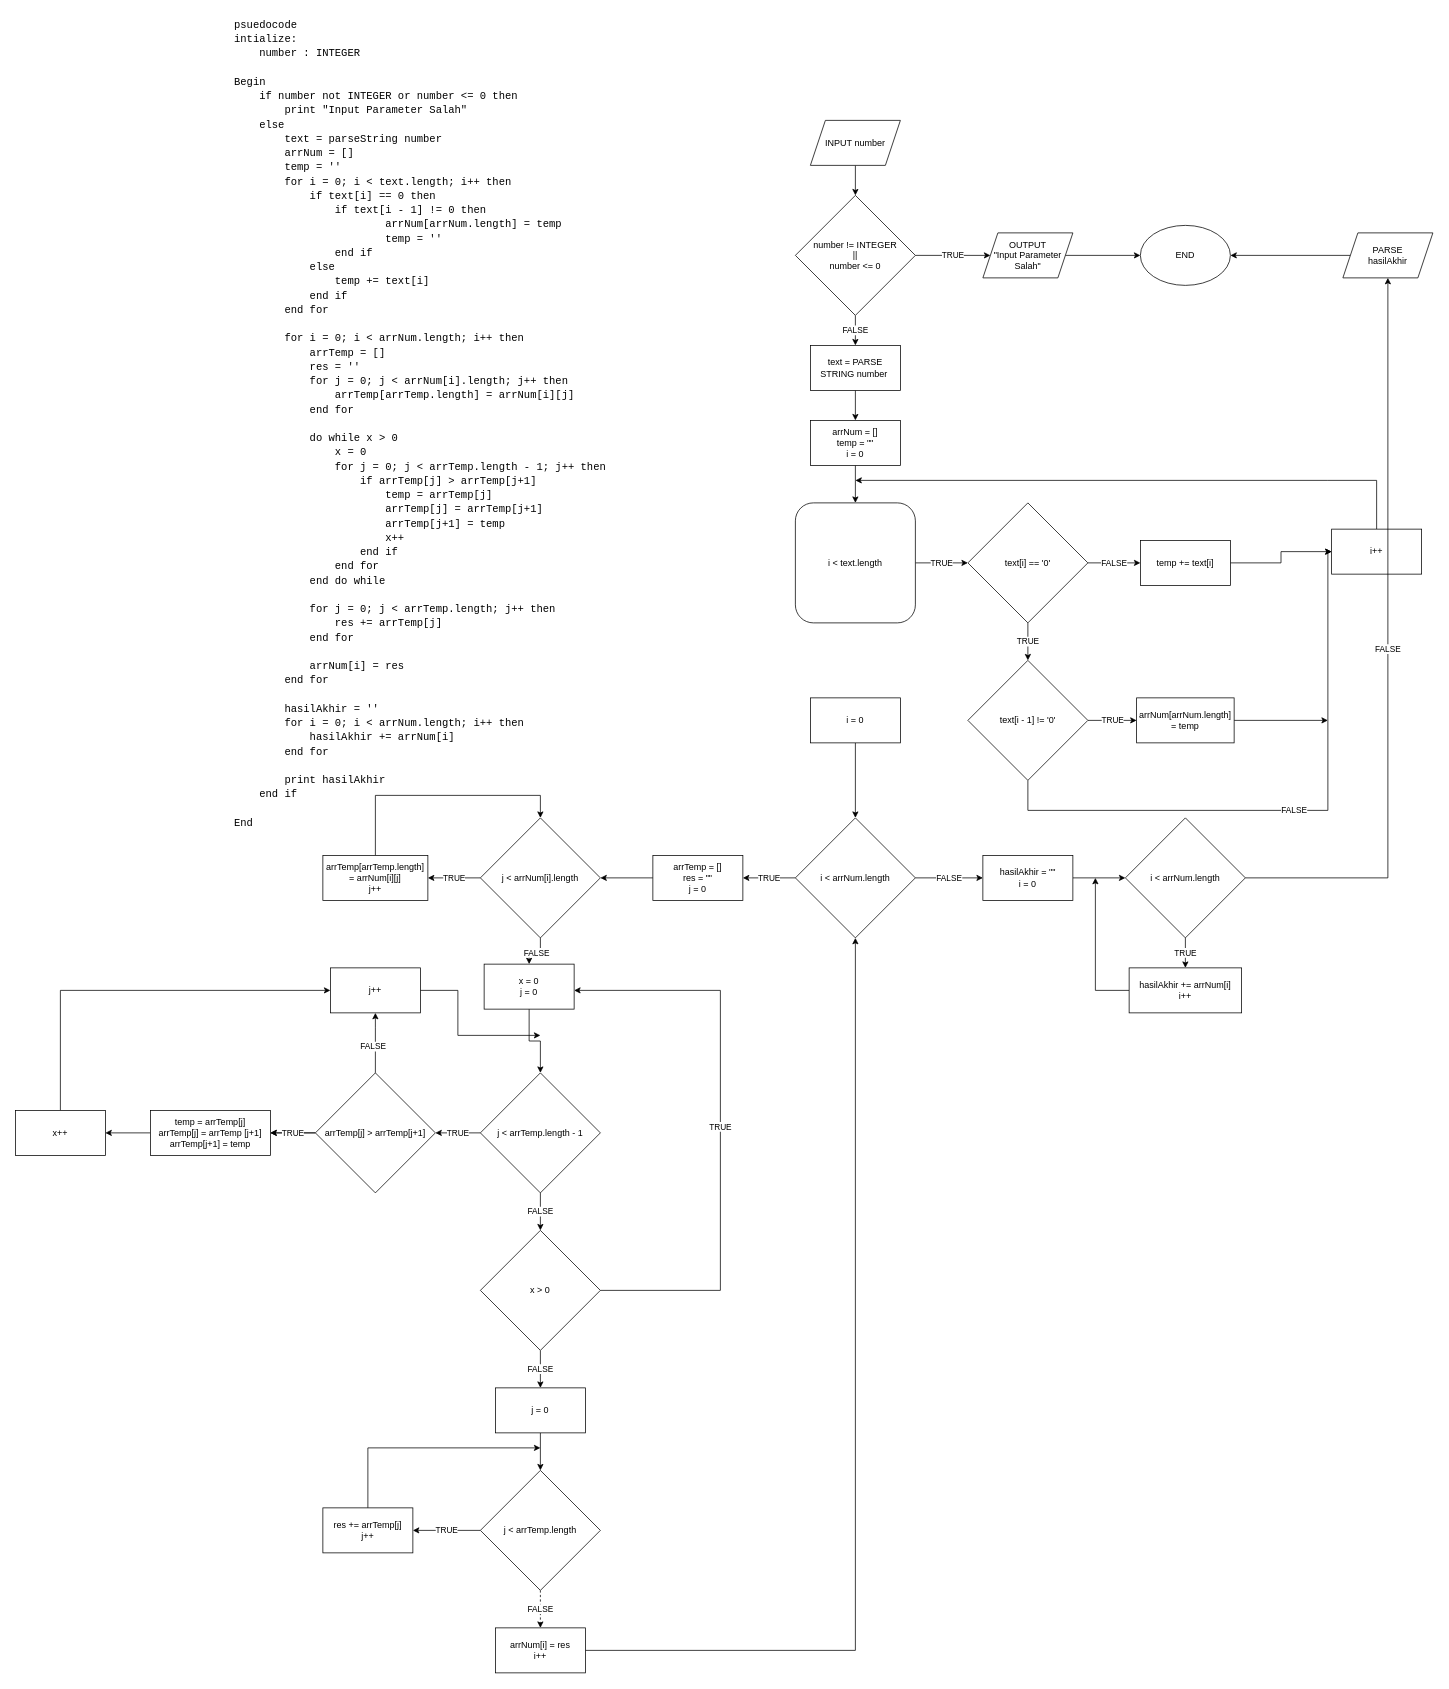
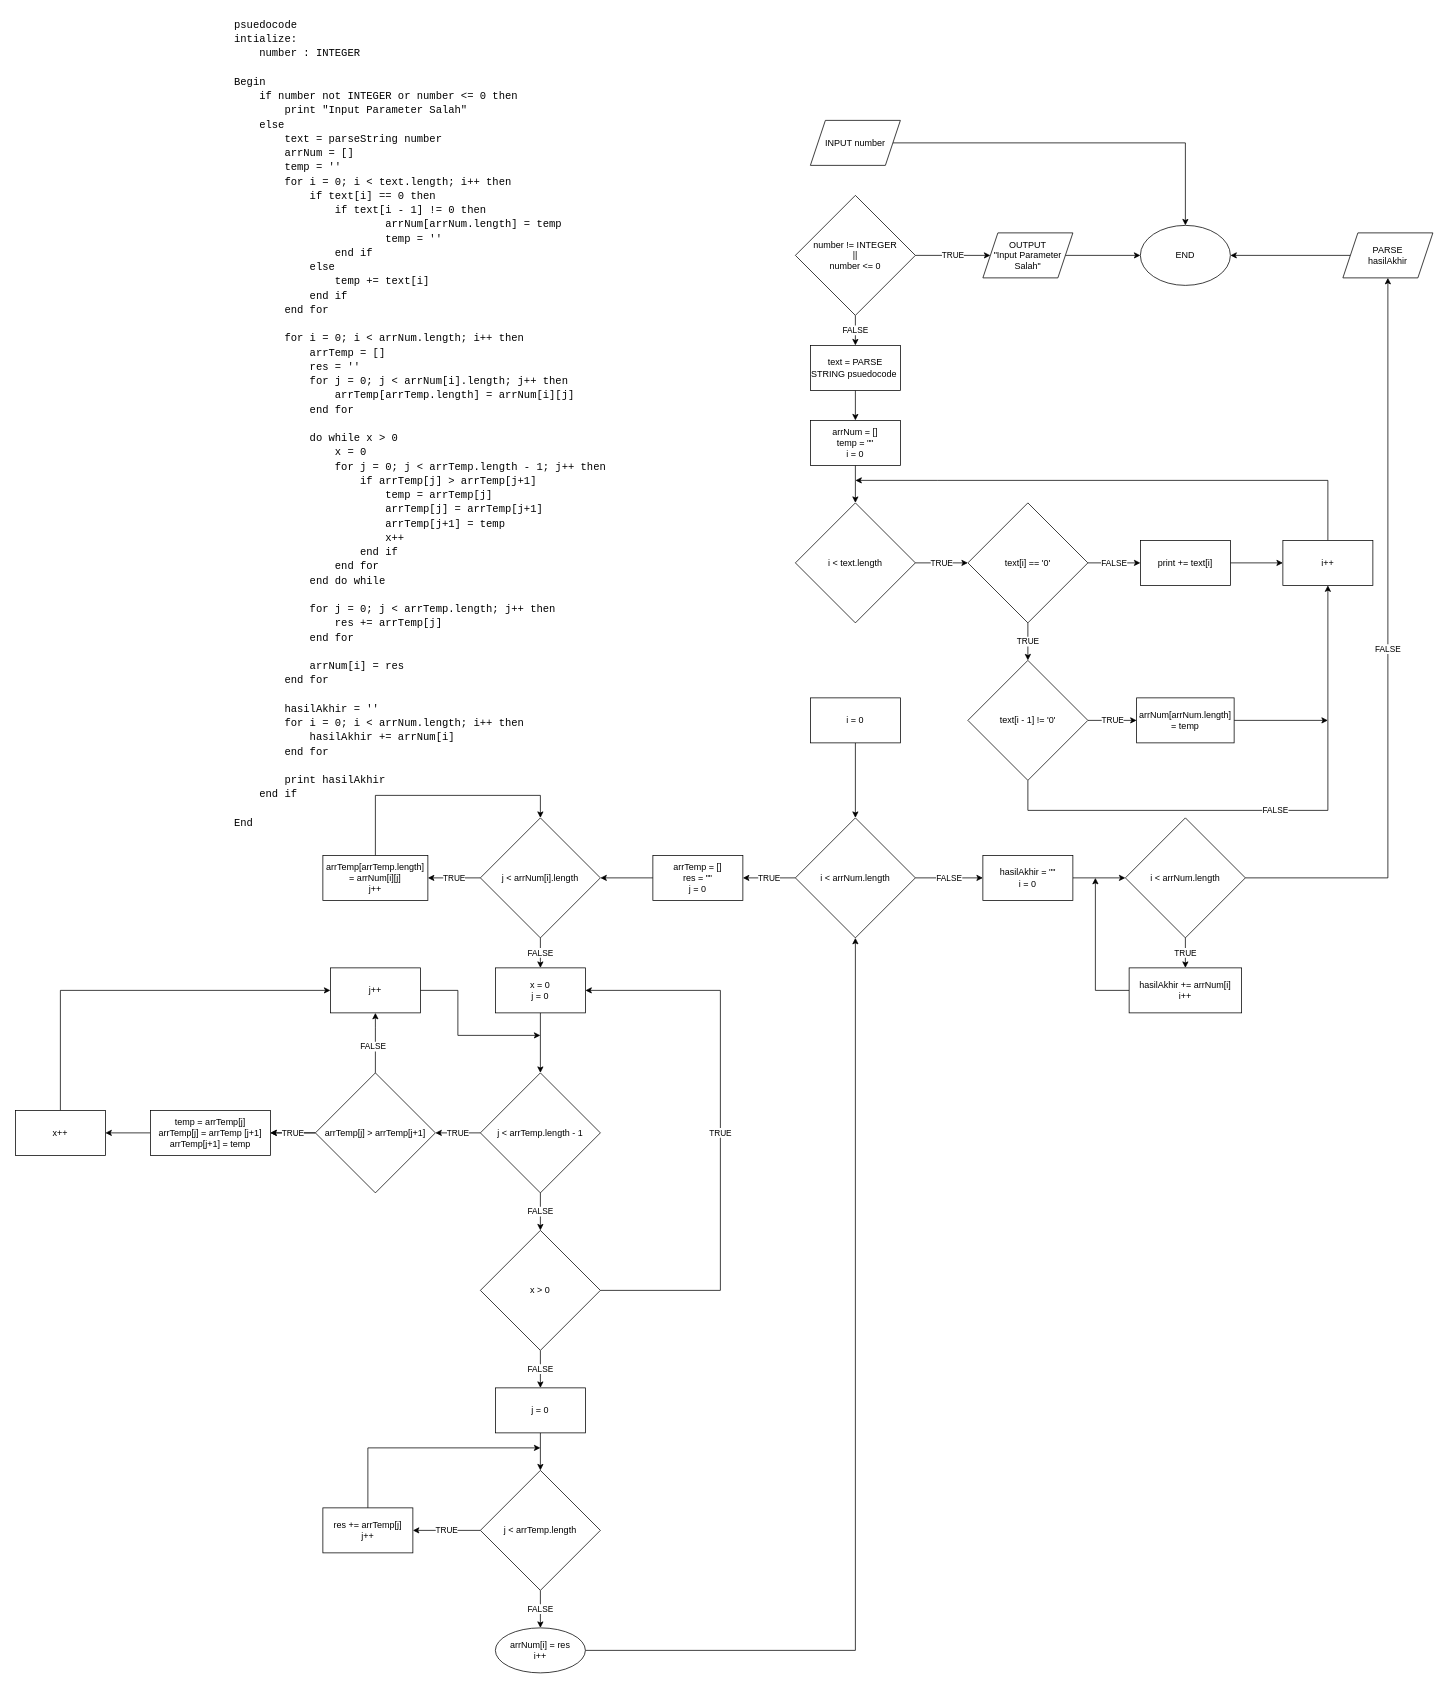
(855, 177) -> (1185, 180)
(855, 368) -> (855, 368)
(1377, 552) -> (1328, 563)
(855, 563) -> (855, 563)
(1185, 563) -> (1185, 563)
(529, 987) -> (540, 990)
(540, 1598) -> (540, 1598)
(540, 1650) -> (540, 1650)
